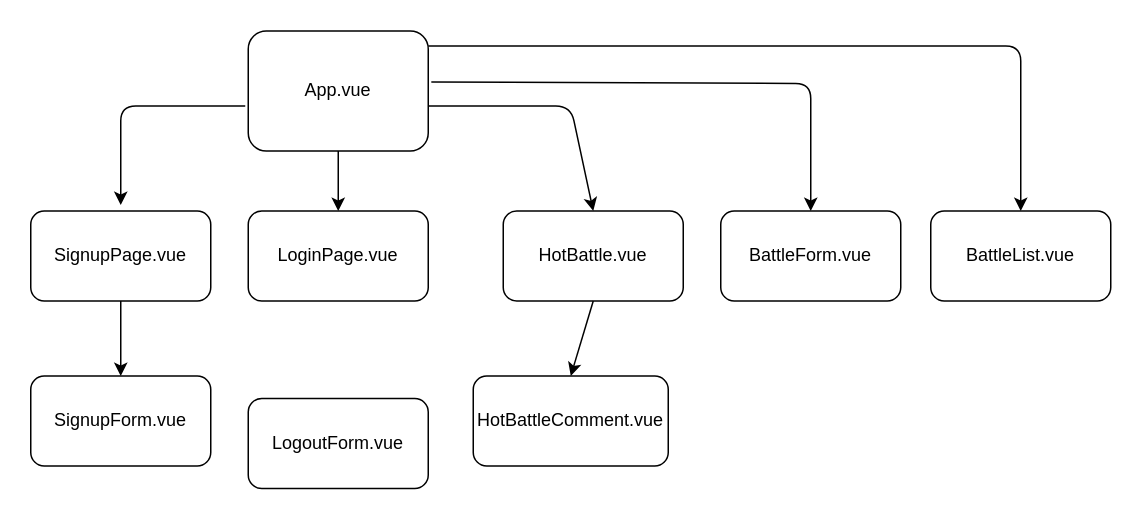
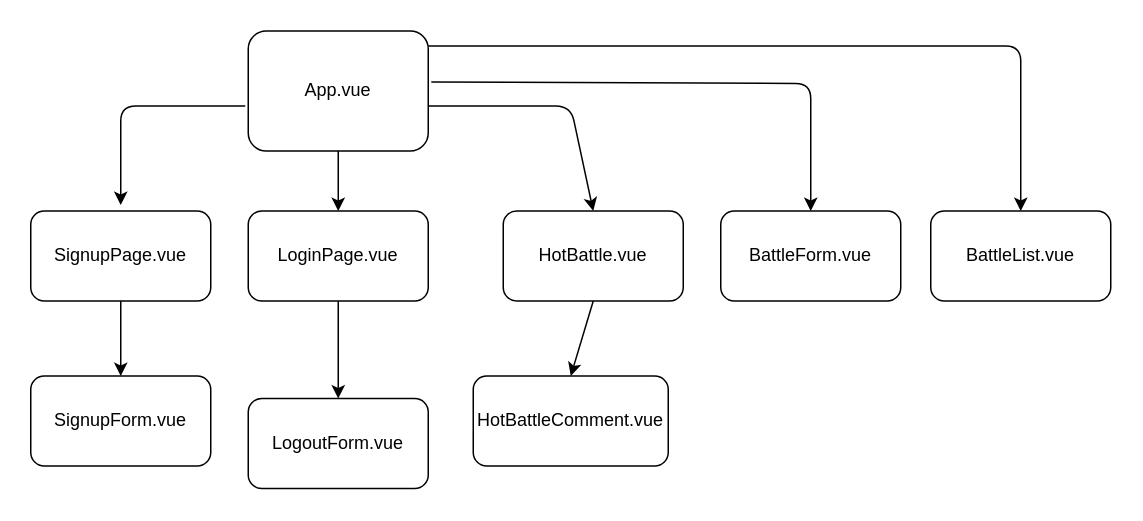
none -> (338, 344)
